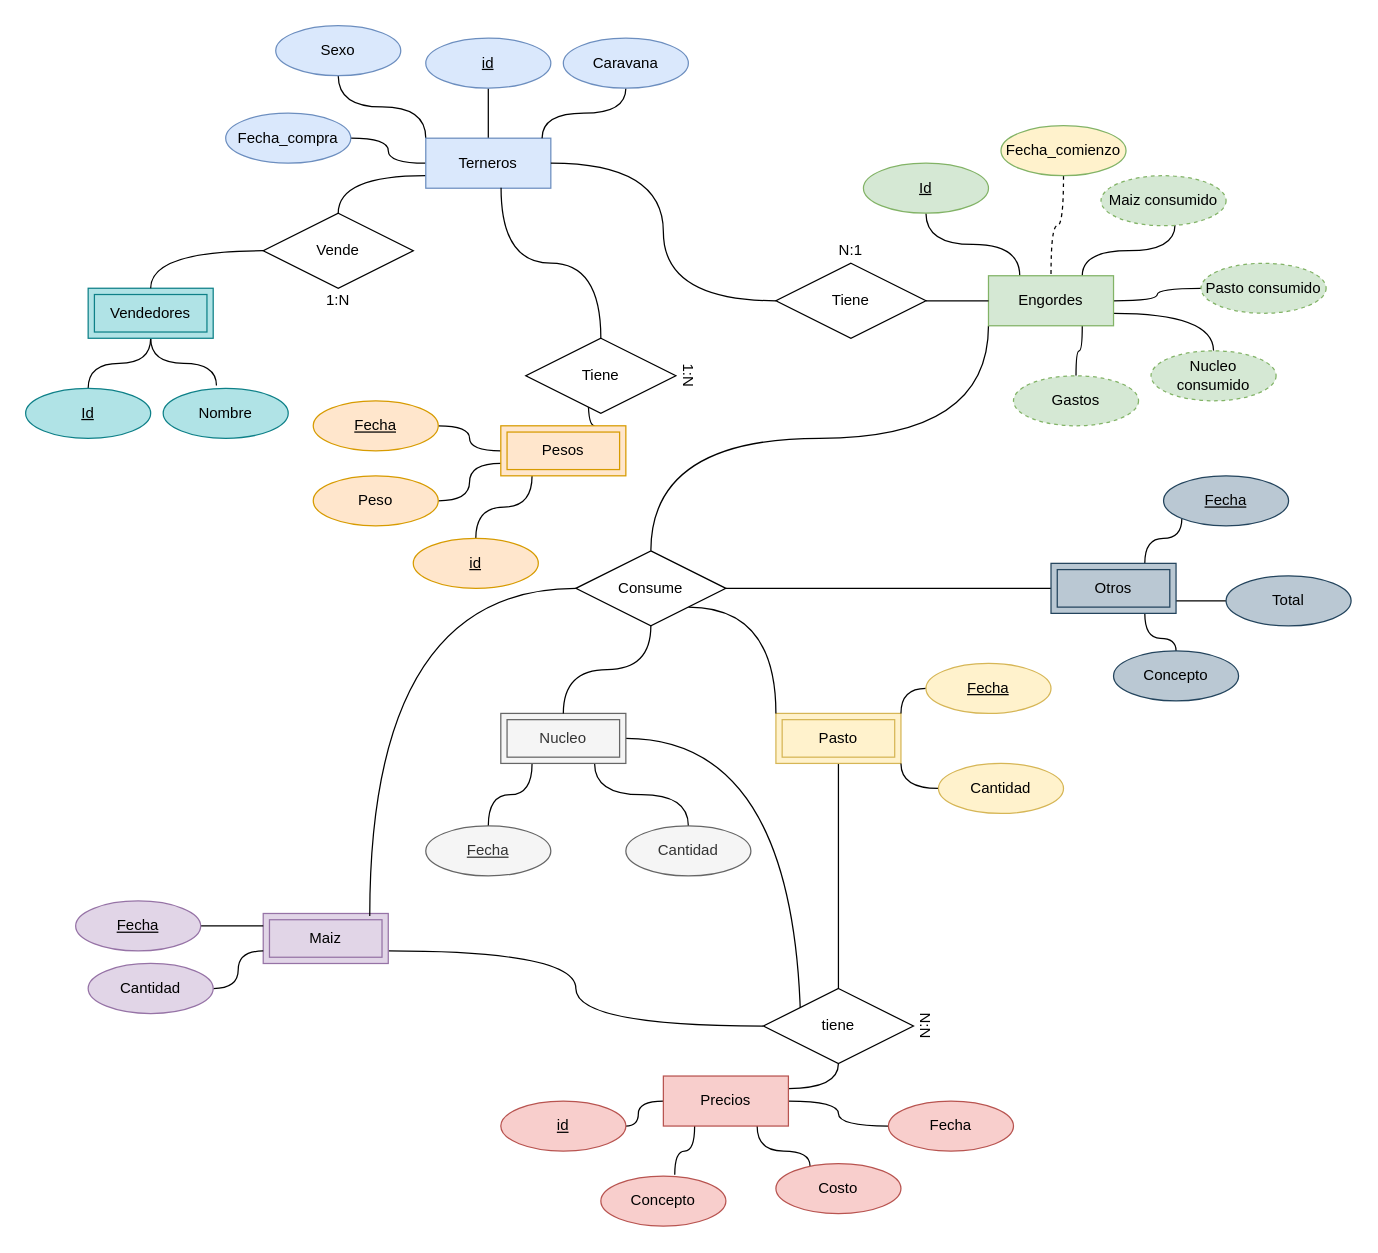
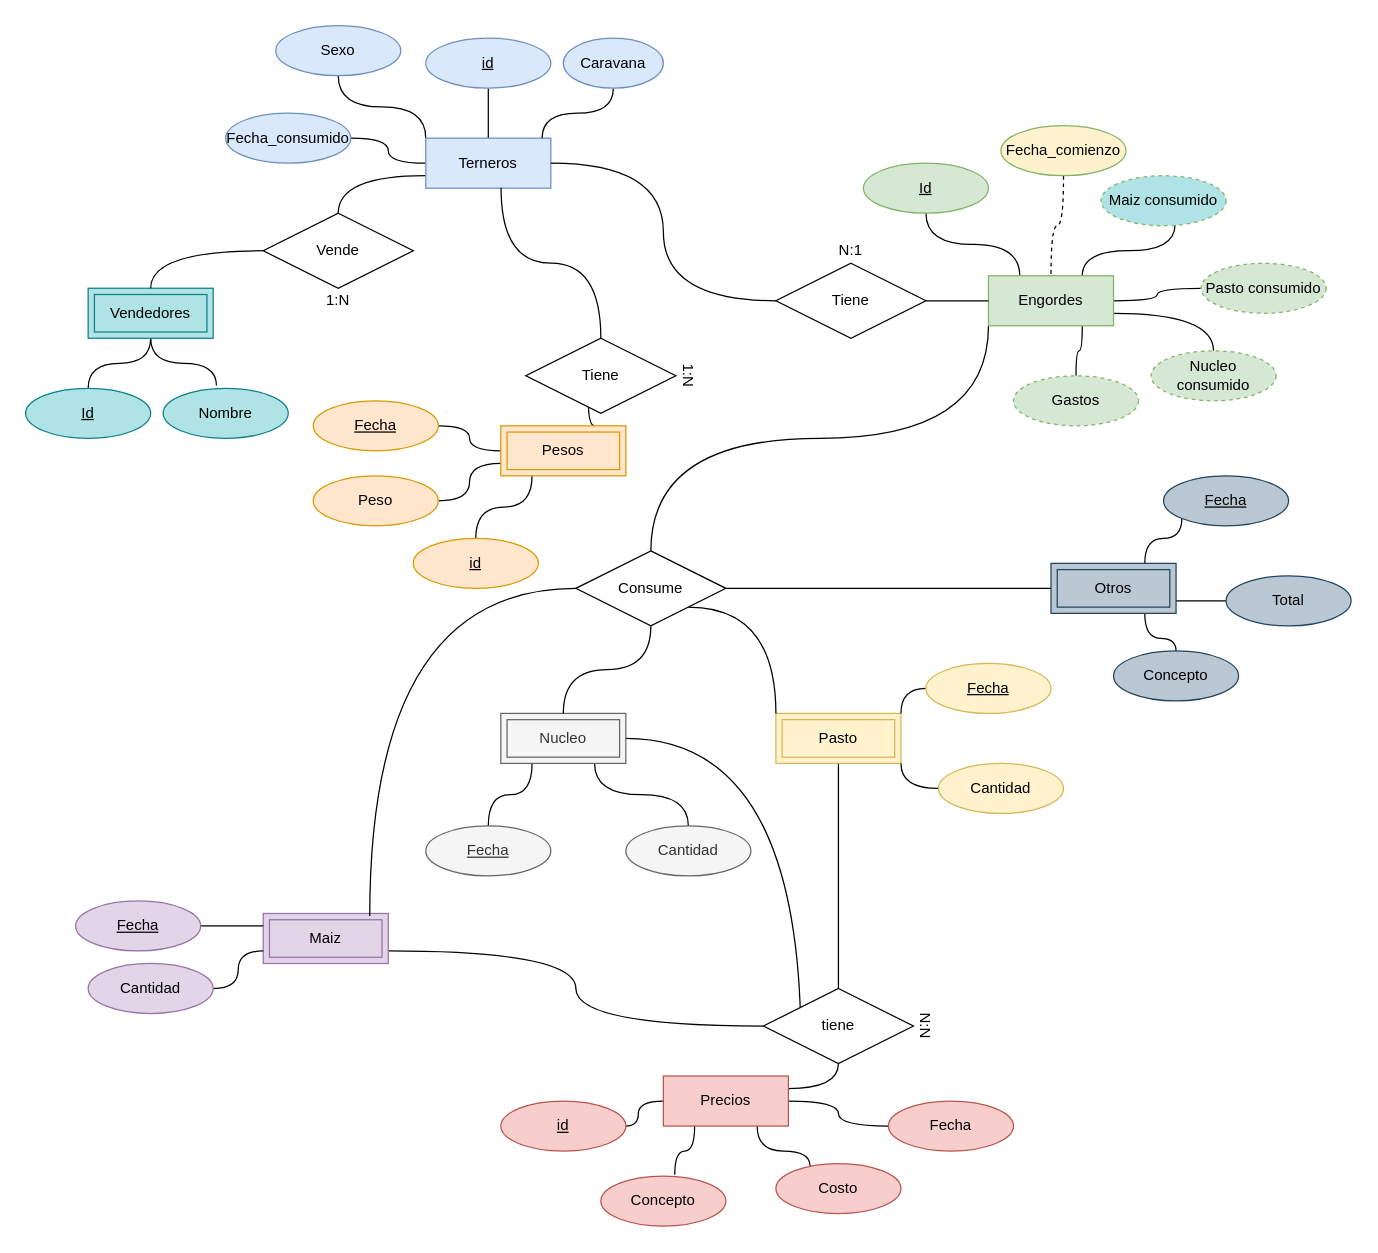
(626, 63) -> (613, 63)
(288, 138) -> (288, 138)
(1163, 201) -> (1163, 201)
